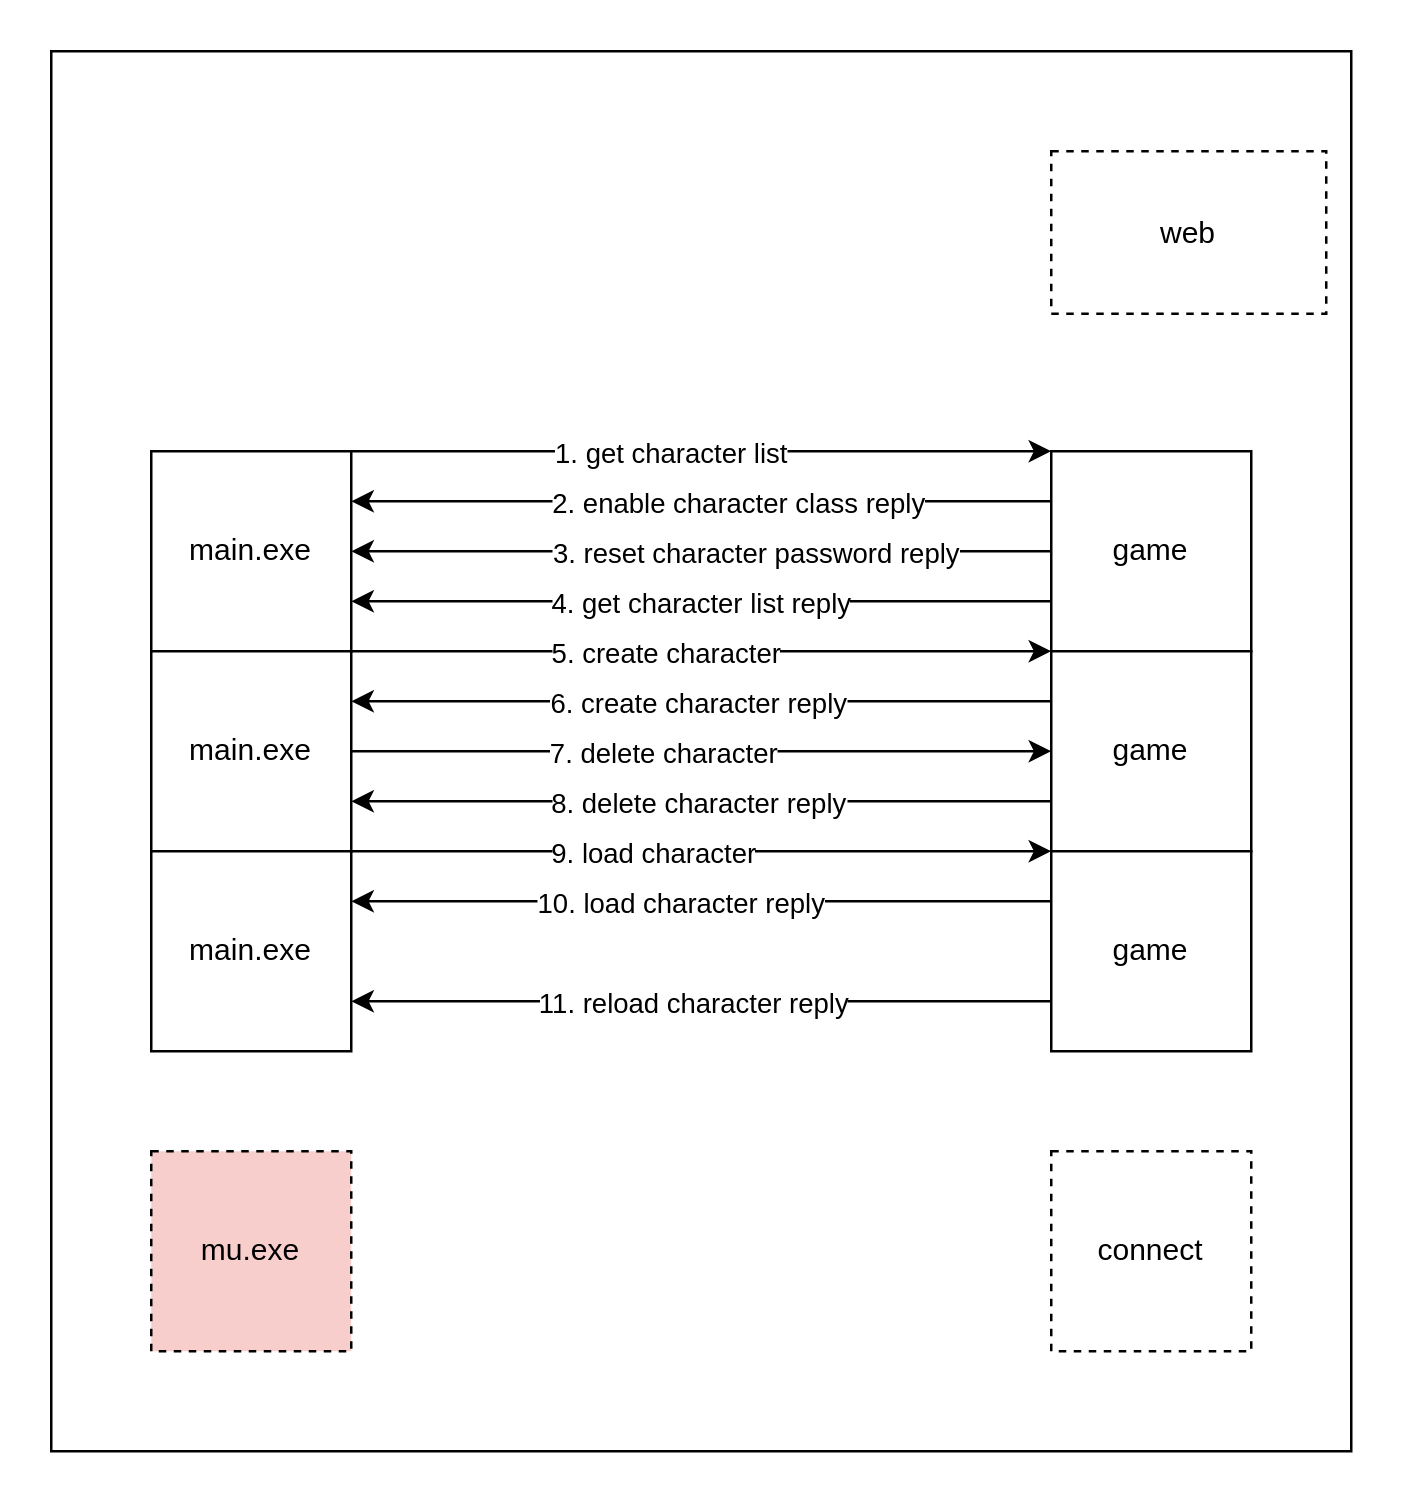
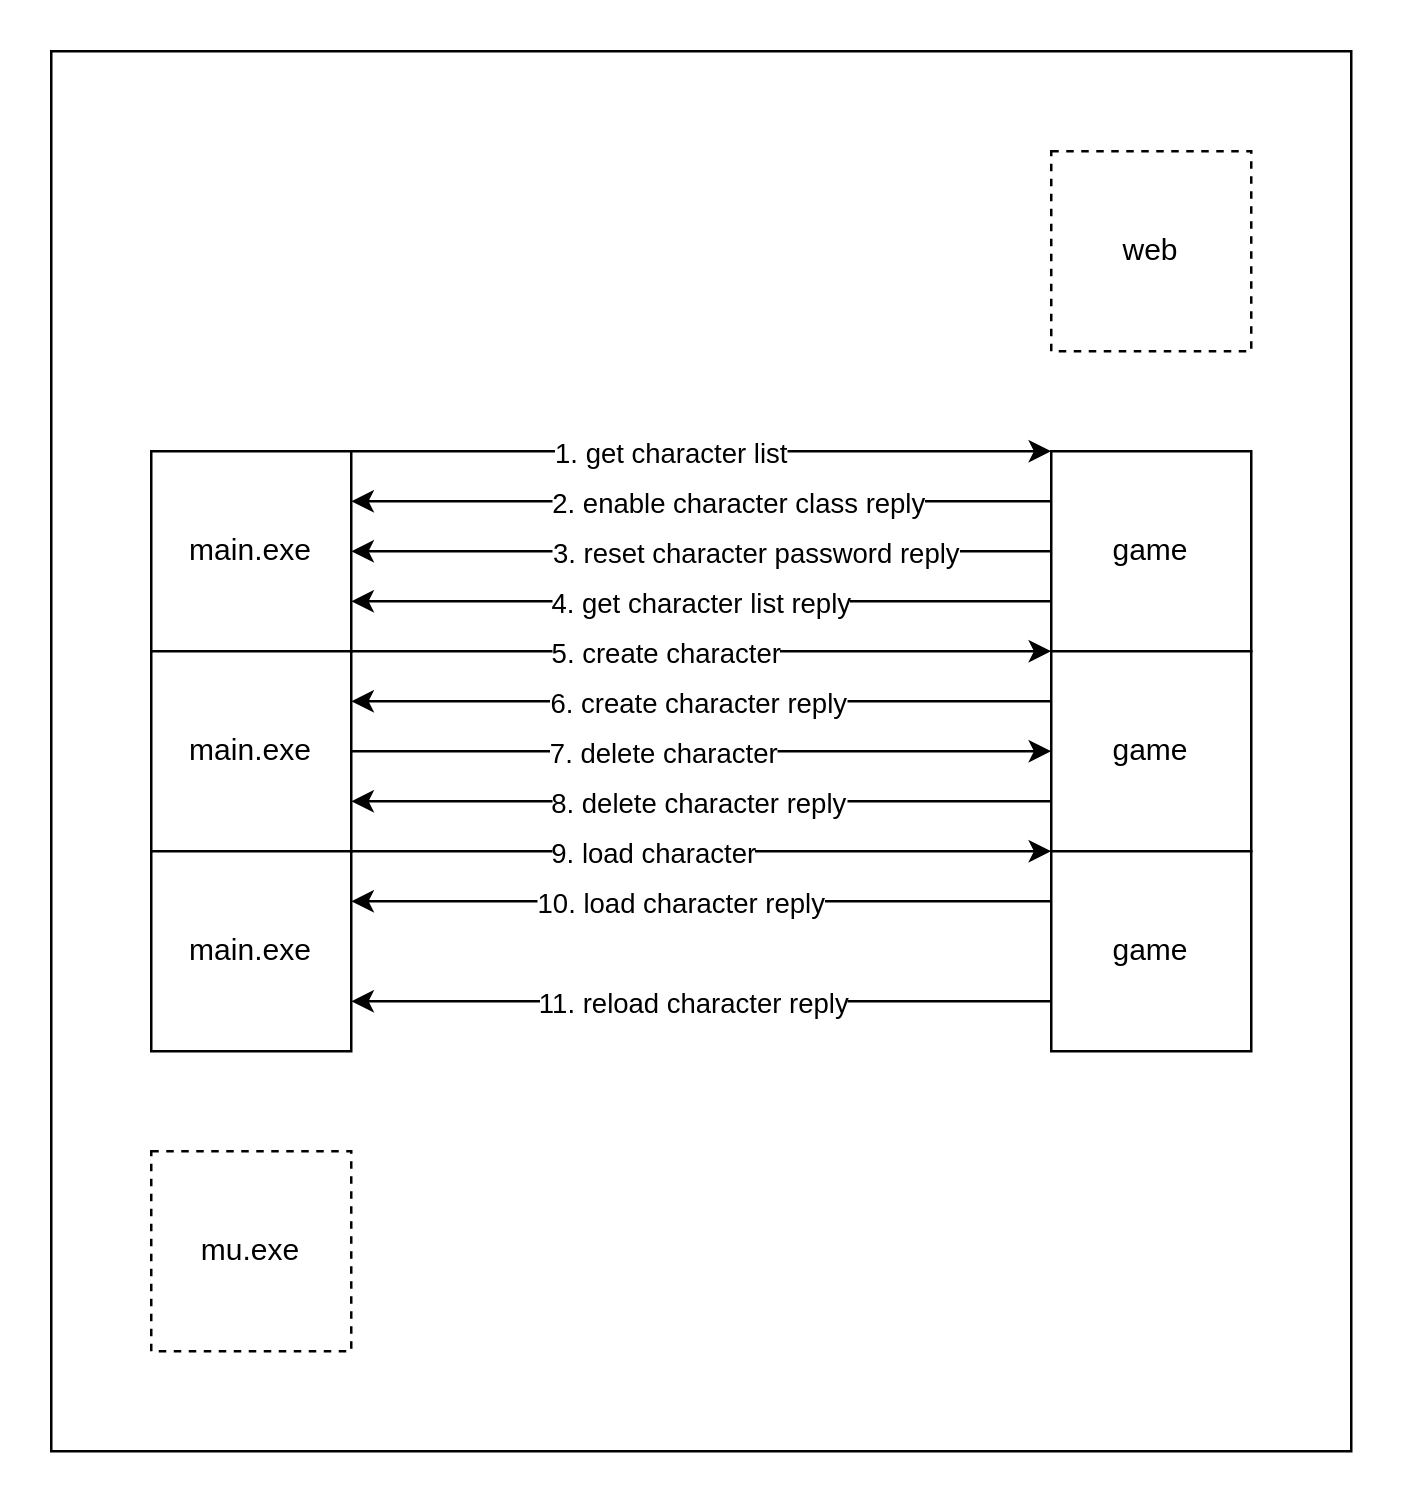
(1189, 233) -> (1151, 251)
(251, 1251) -> (251, 1251)
(1151, 1251) -> none
